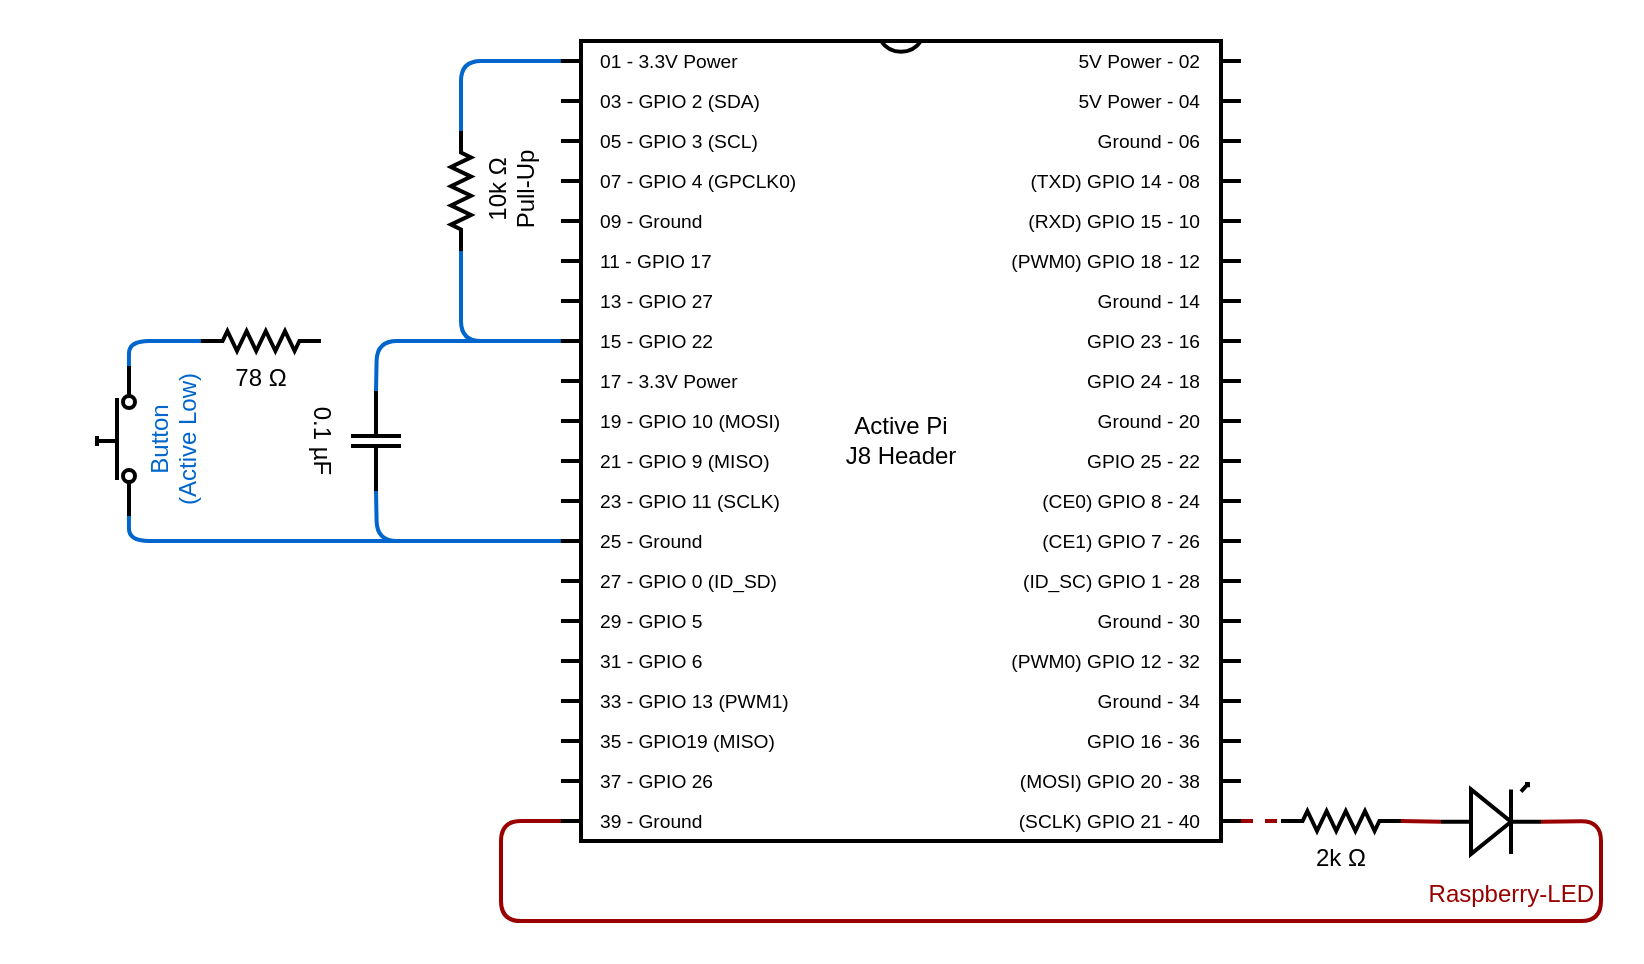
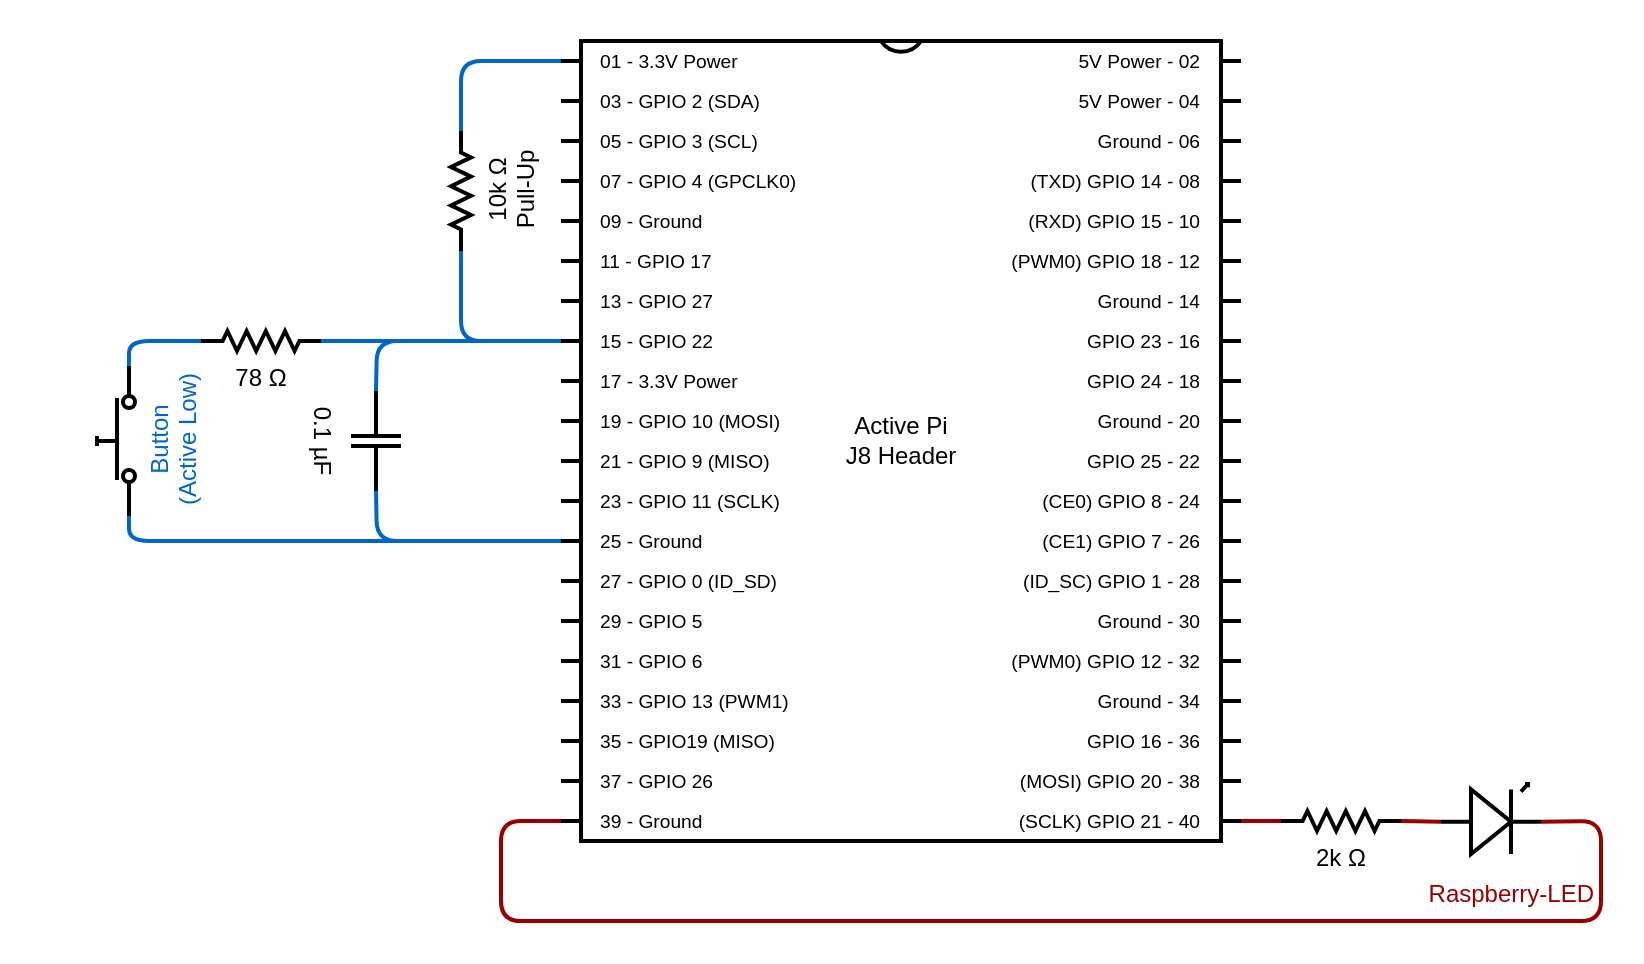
none -> (352, 341)
(1258, 821) -> (1258, 821)
